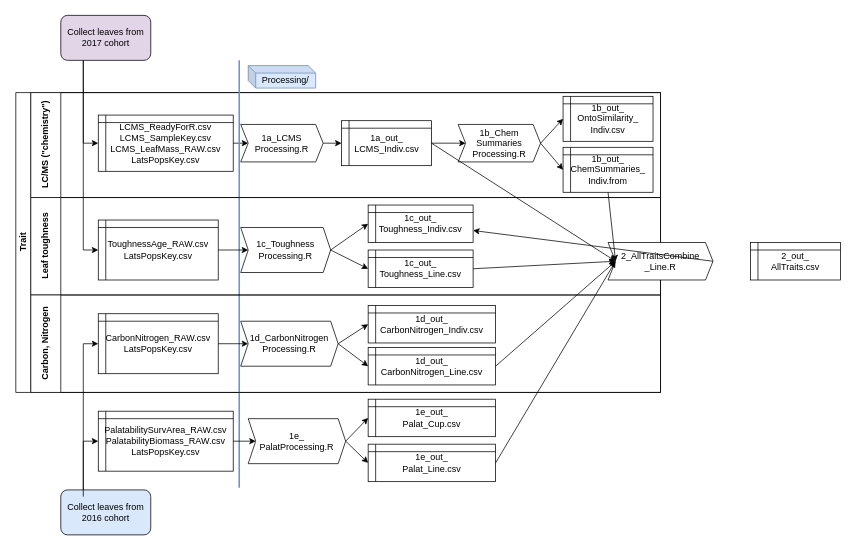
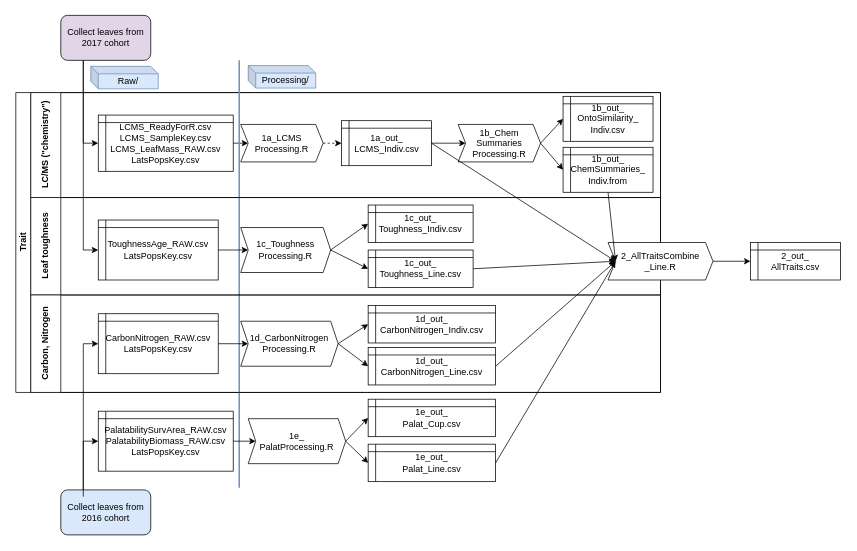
none -> (124, 78)
(329, 143) -> (329, 143)
(532, 238) -> (729, 261)
